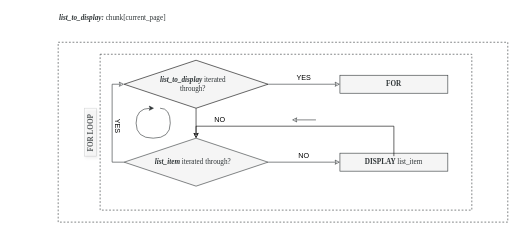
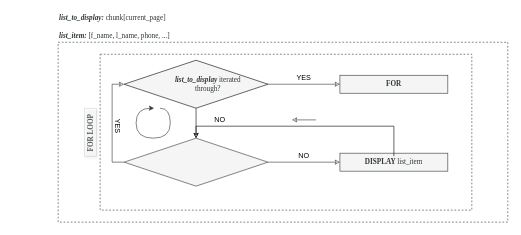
none -> (154, 36)
(193, 84) -> (208, 84)
(193, 162) -> none
